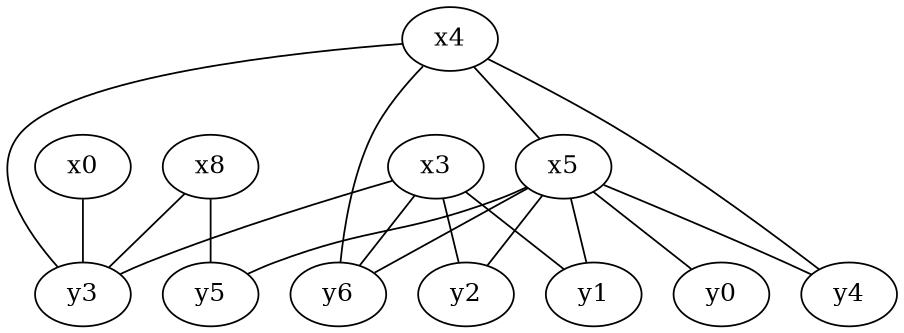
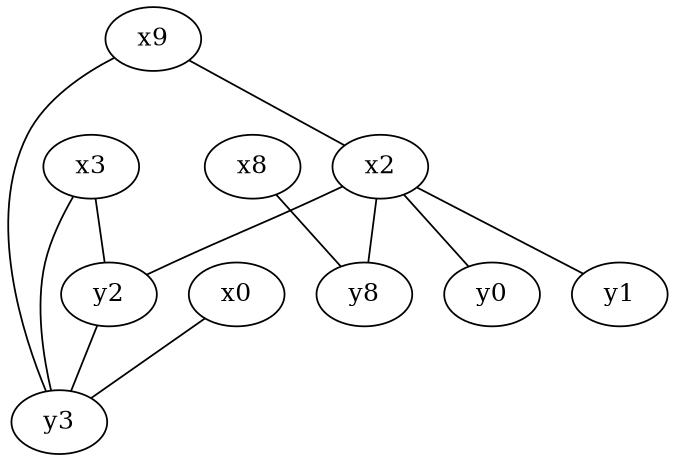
(450, 39) -> (153, 39)
(564, 167) -> (380, 167)
(505, 223) -> none
(147, 230) -> (84, 358)
(211, 294) -> (364, 294)
(338, 294) -> none
(849, 294) -> none
